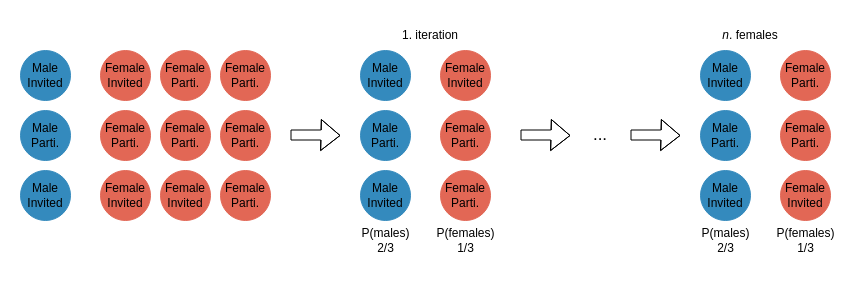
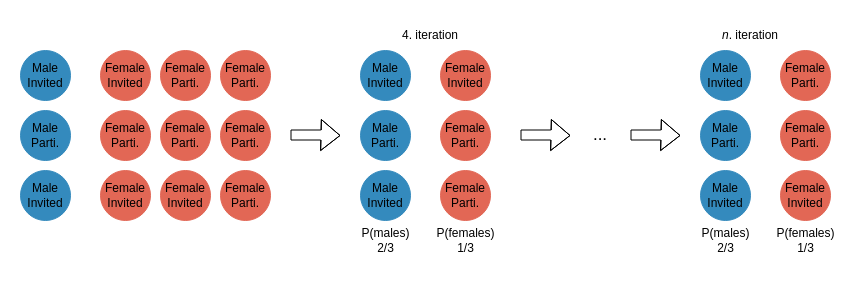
(431, 36) -> (431, 36)
(751, 36) -> (751, 36)
